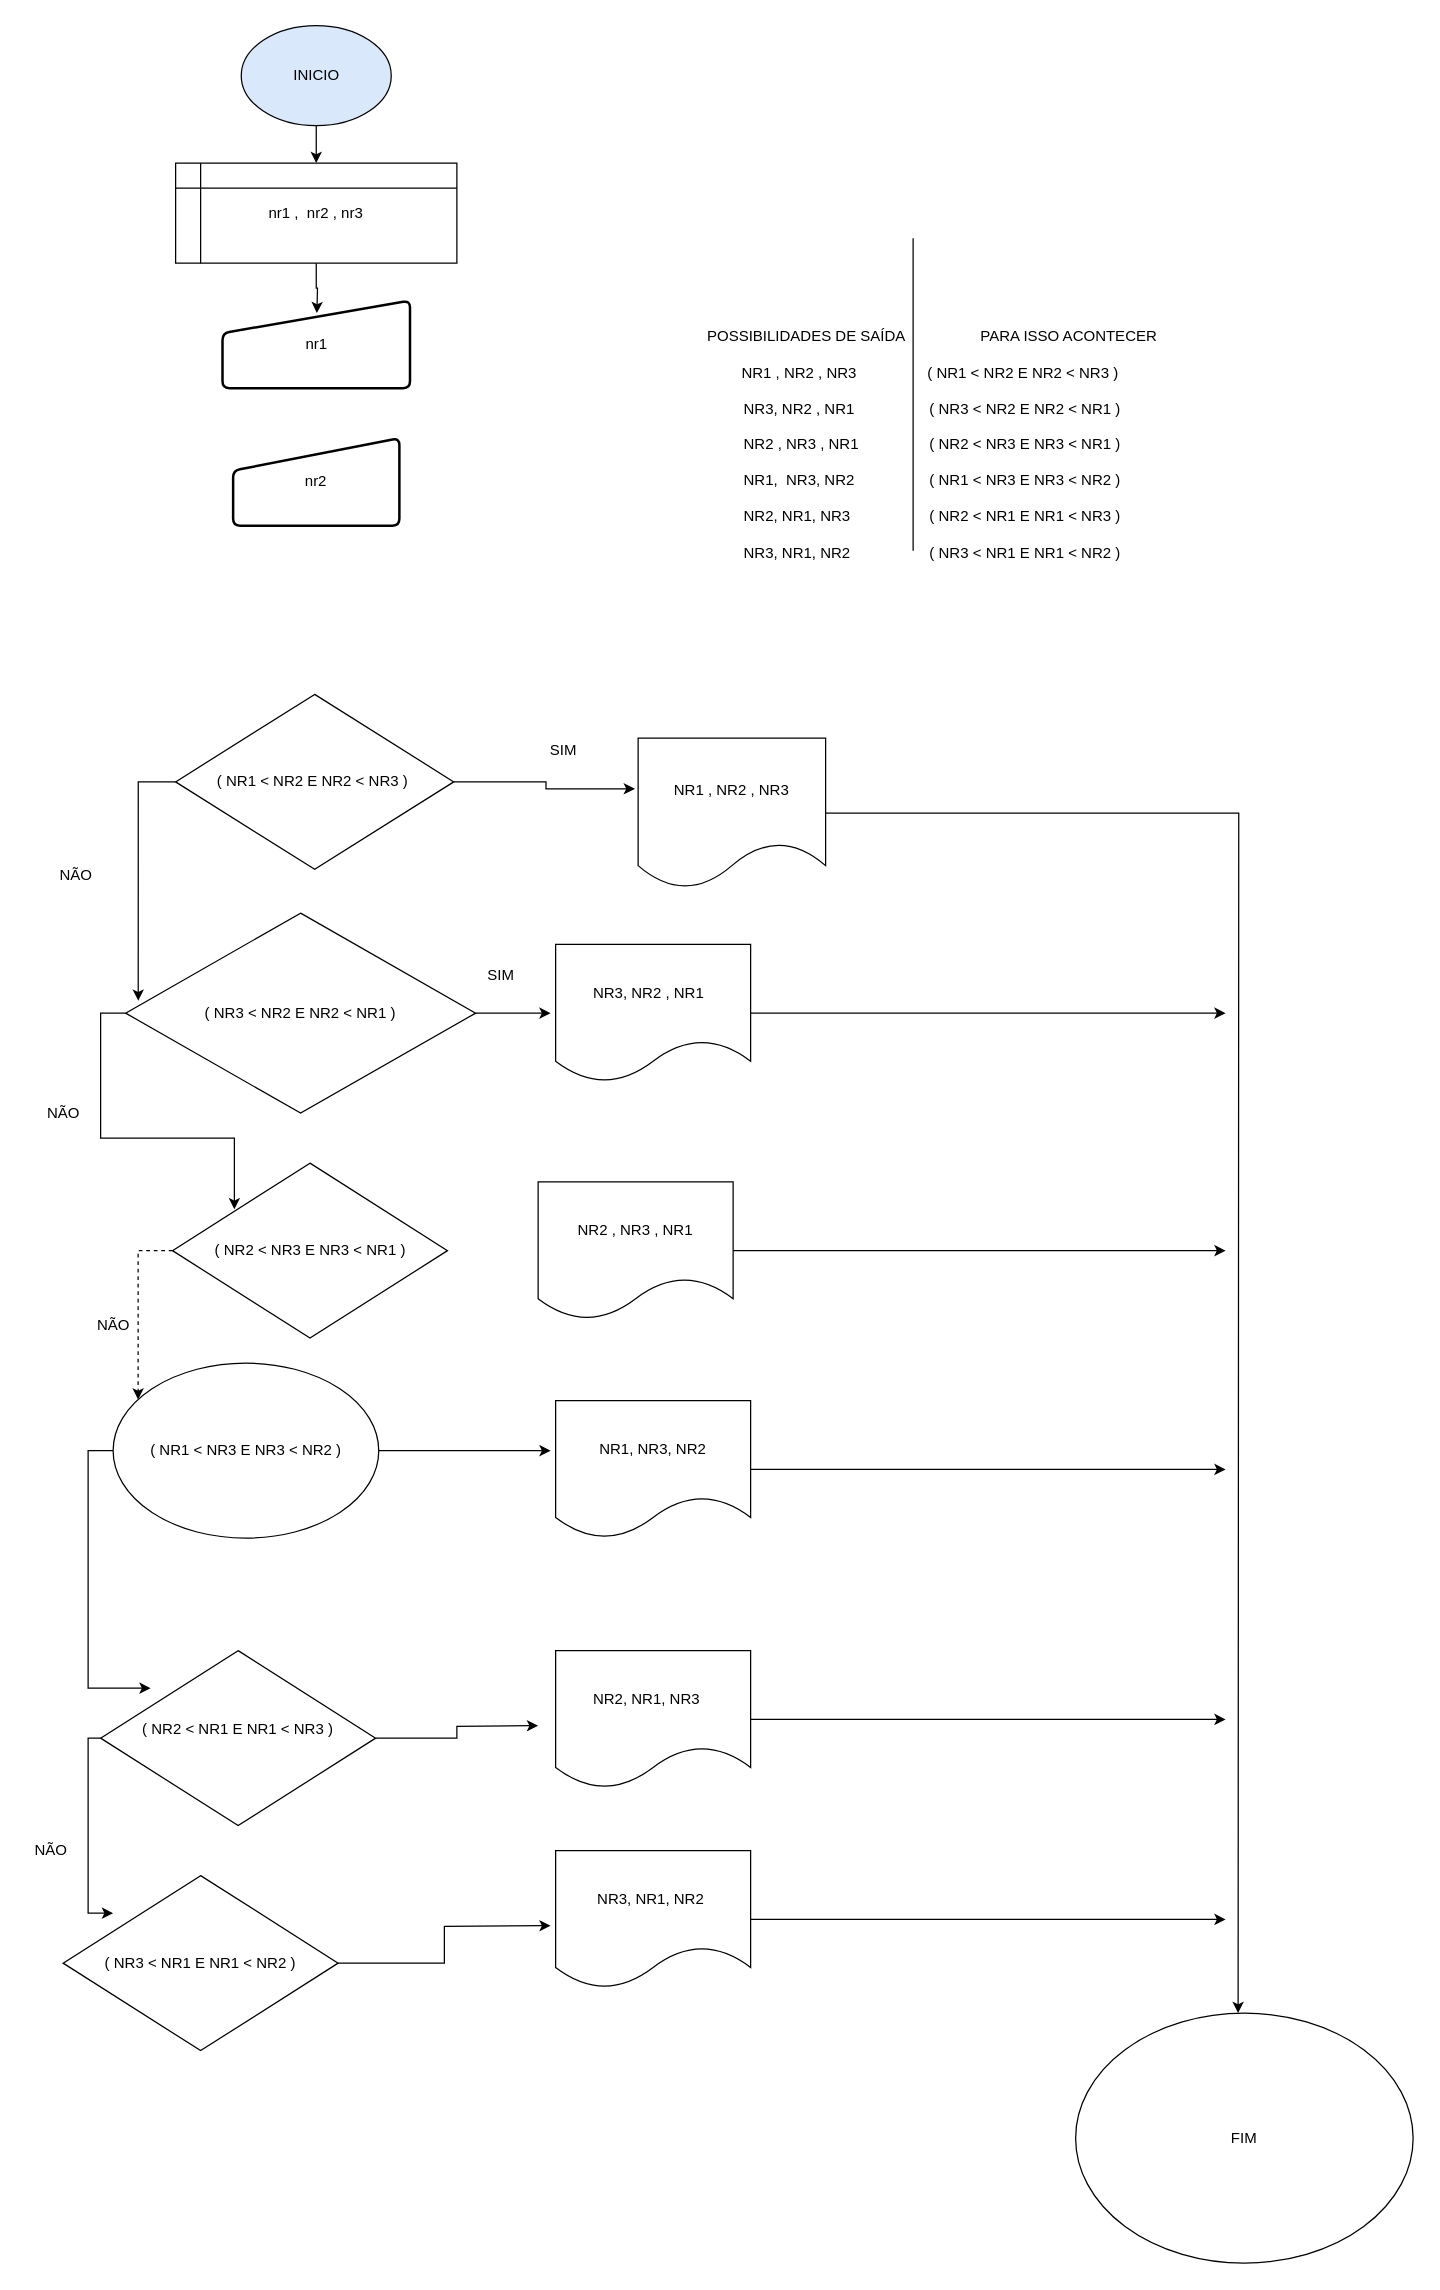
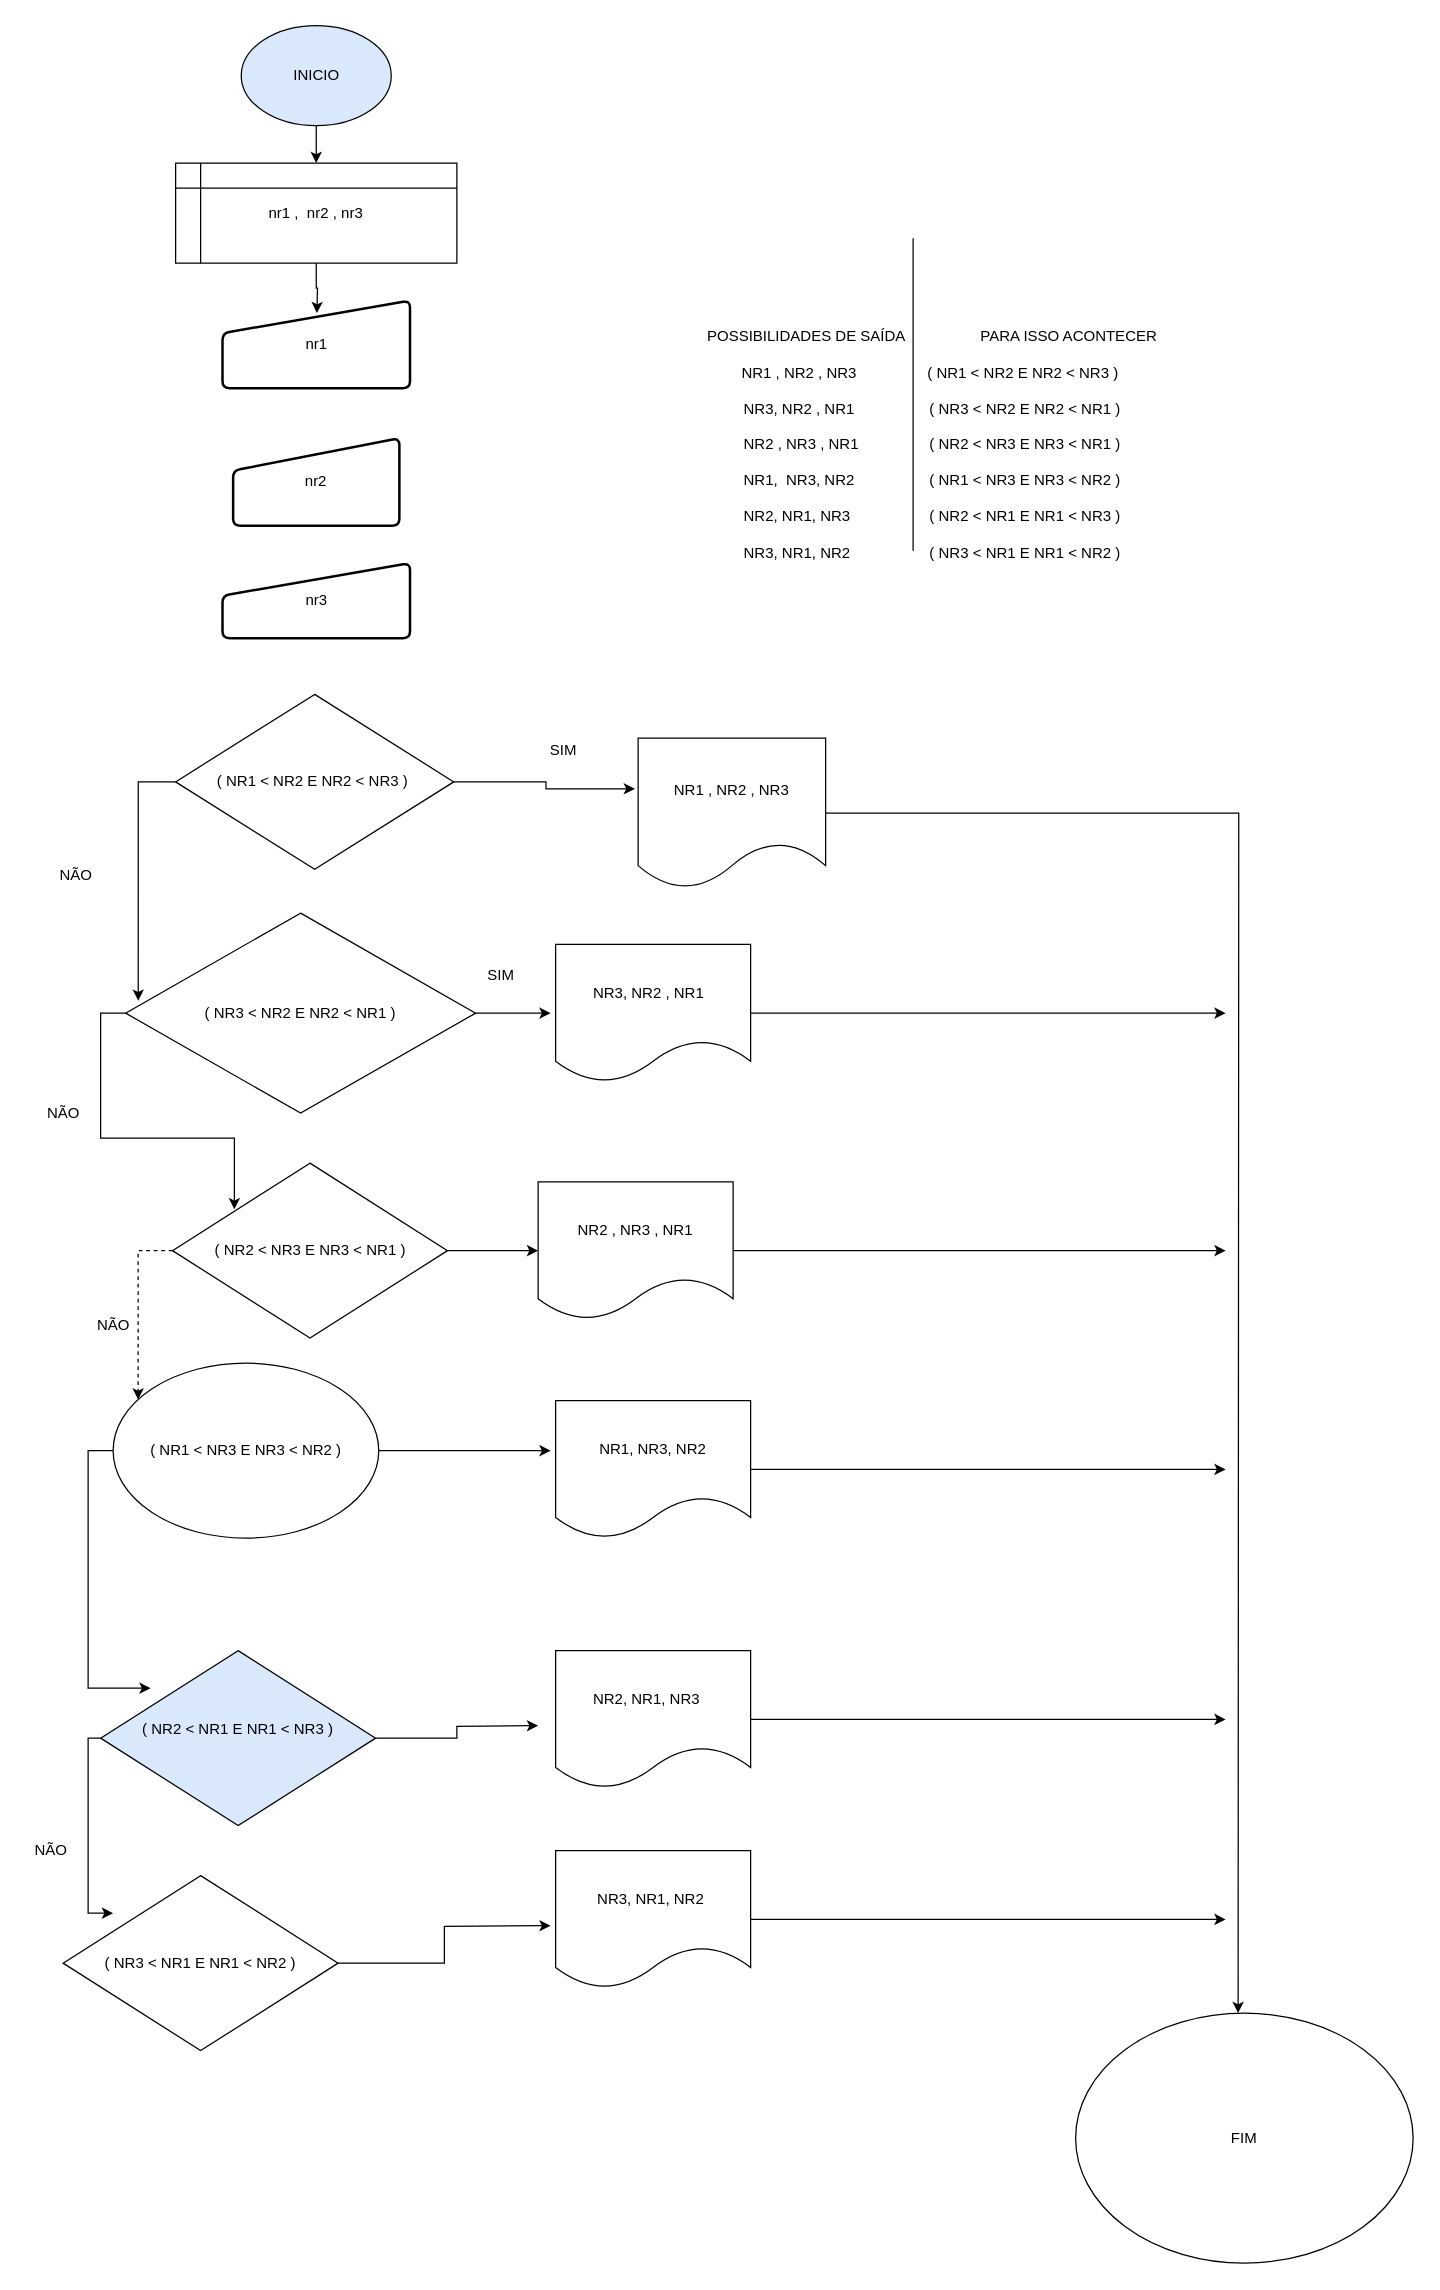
none -> (316, 601)
none -> (489, 1251)
(238, 1738) -> (238, 1738)
